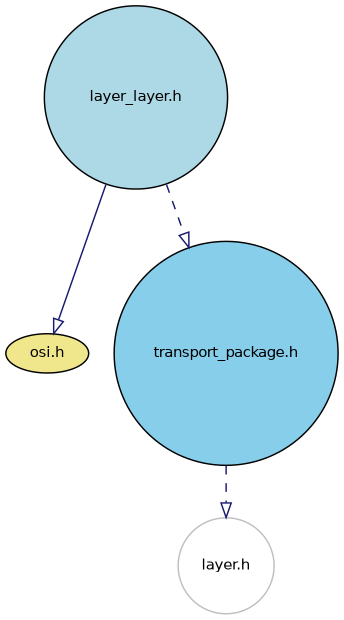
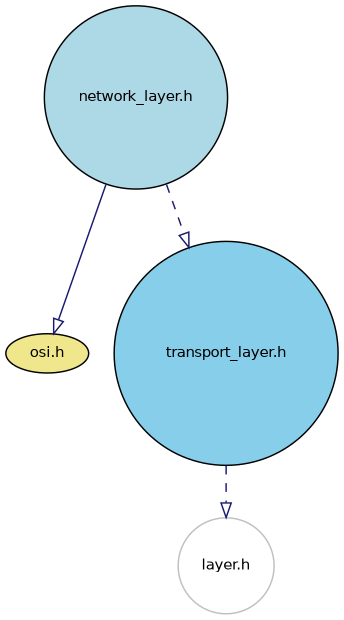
(136, 97) -> (136, 97)
(226, 353) -> (226, 353)
